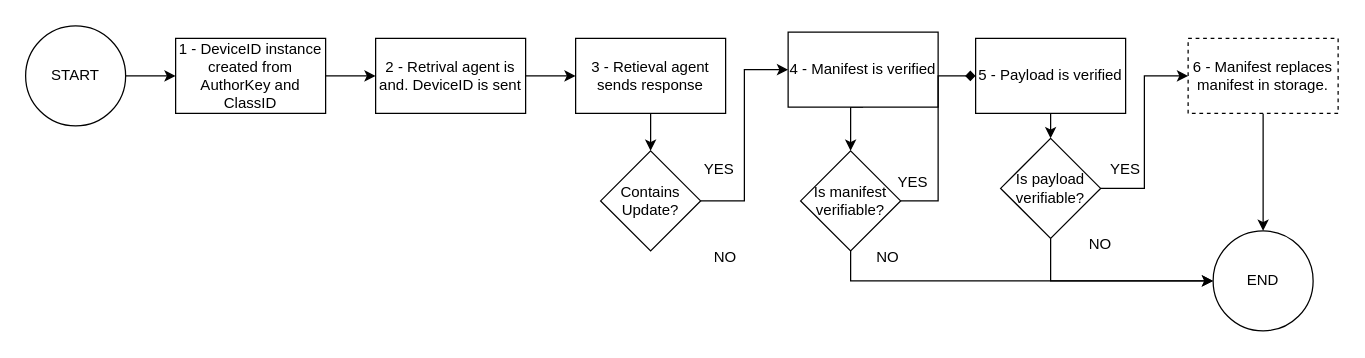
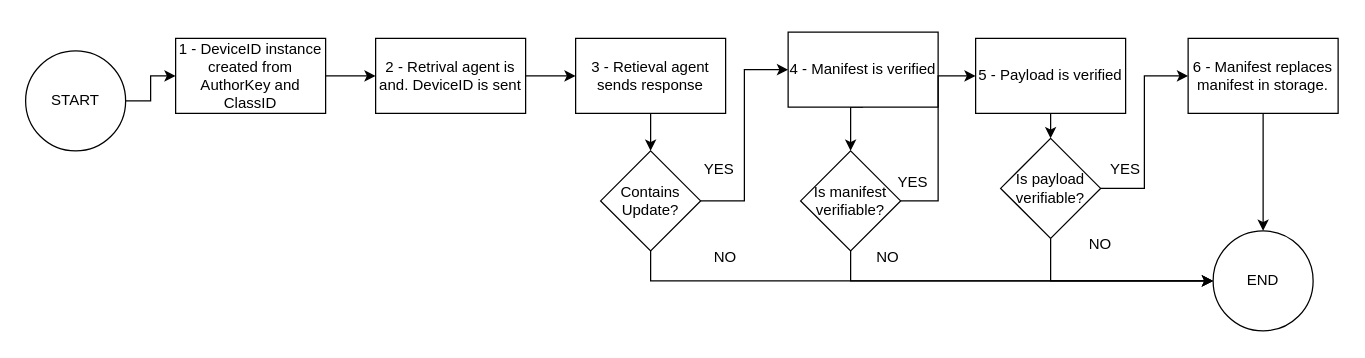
(76, 76) -> (76, 101)
(965, 76) -> (966, 76)
(1263, 76) -> (1263, 76)
none -> (735, 281)
